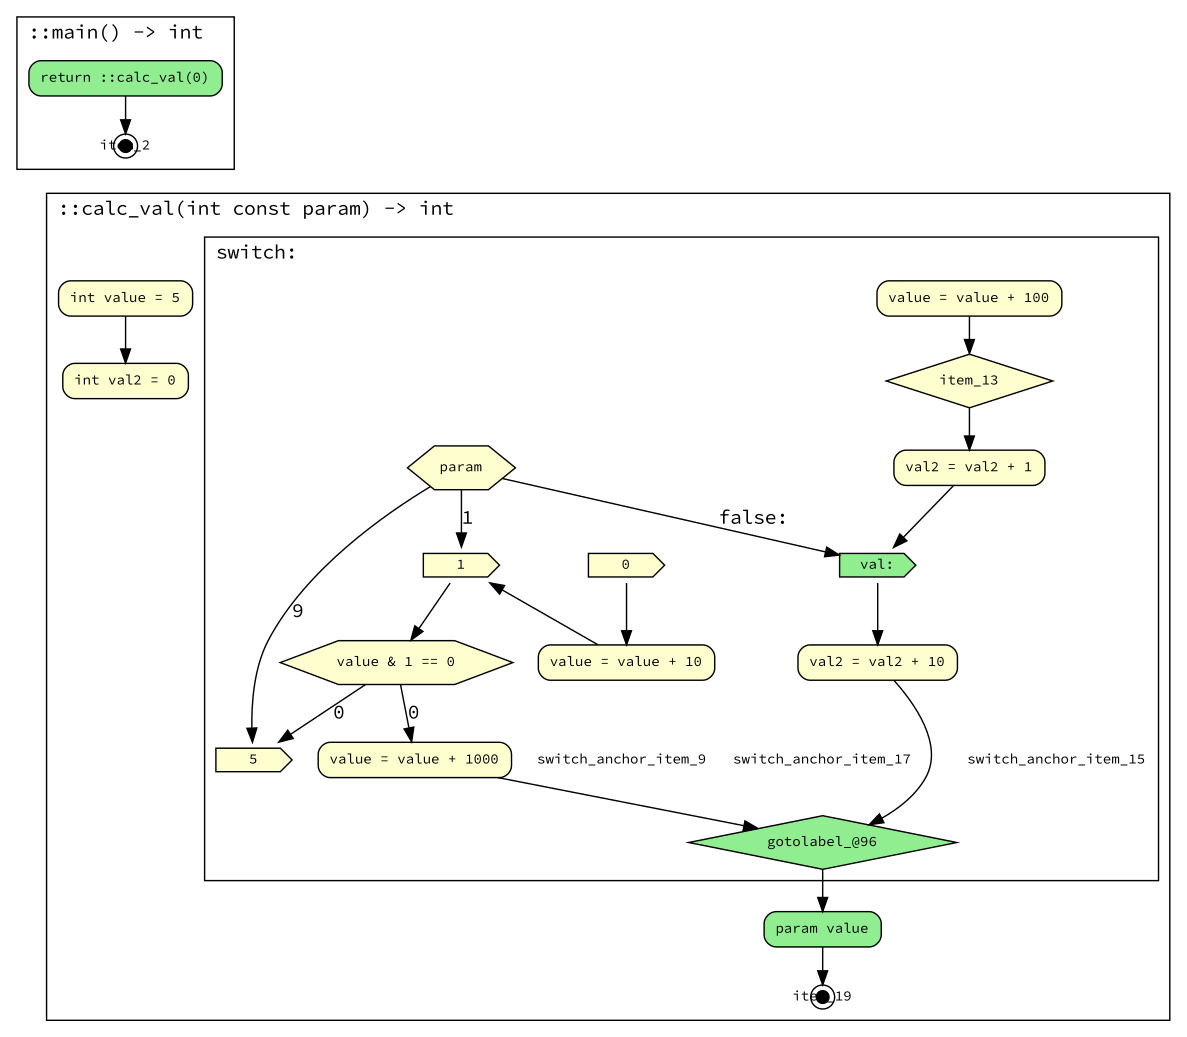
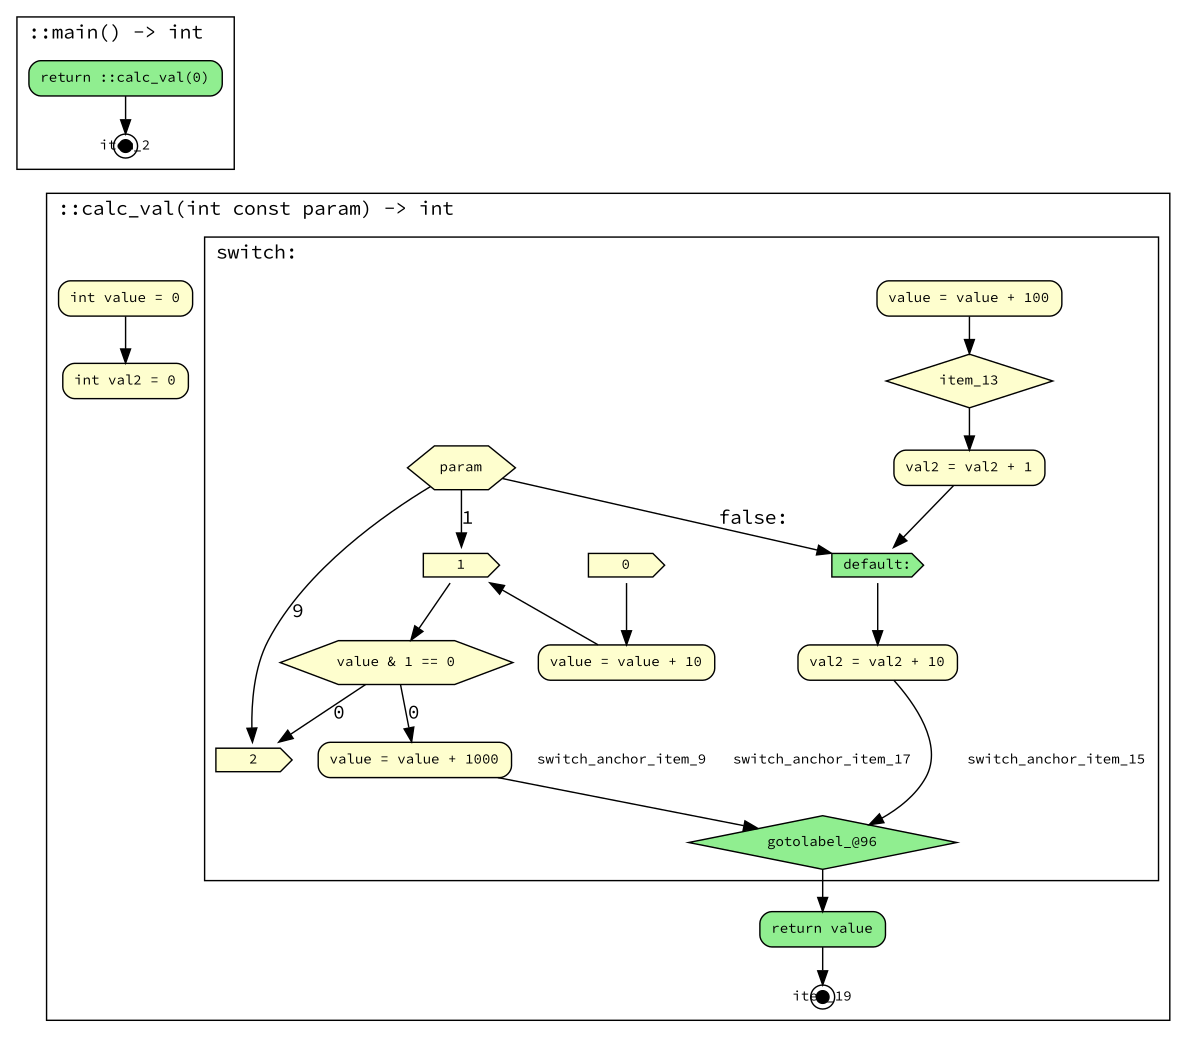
(126, 298) -> (126, 298)
(878, 565) -> (878, 565)
(254, 760) -> (254, 760)
(823, 929) -> (823, 929)
